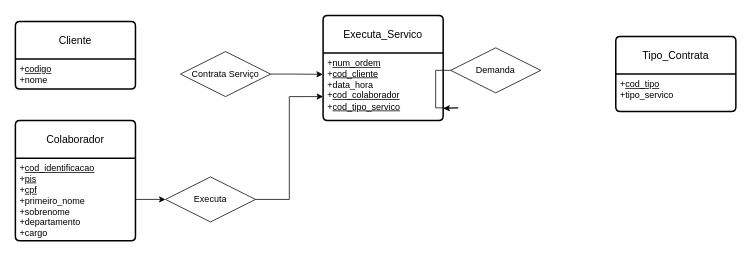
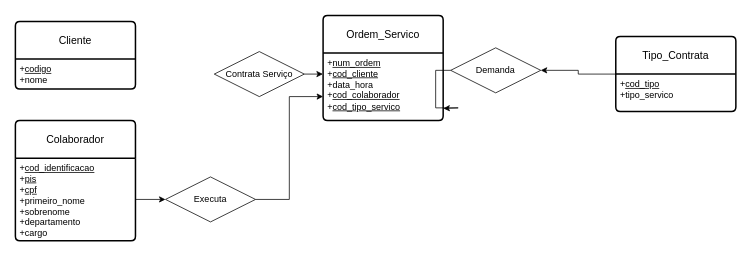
(383, 34) -> (383, 34)
none -> (565, 70)
(225, 74) -> (259, 74)
